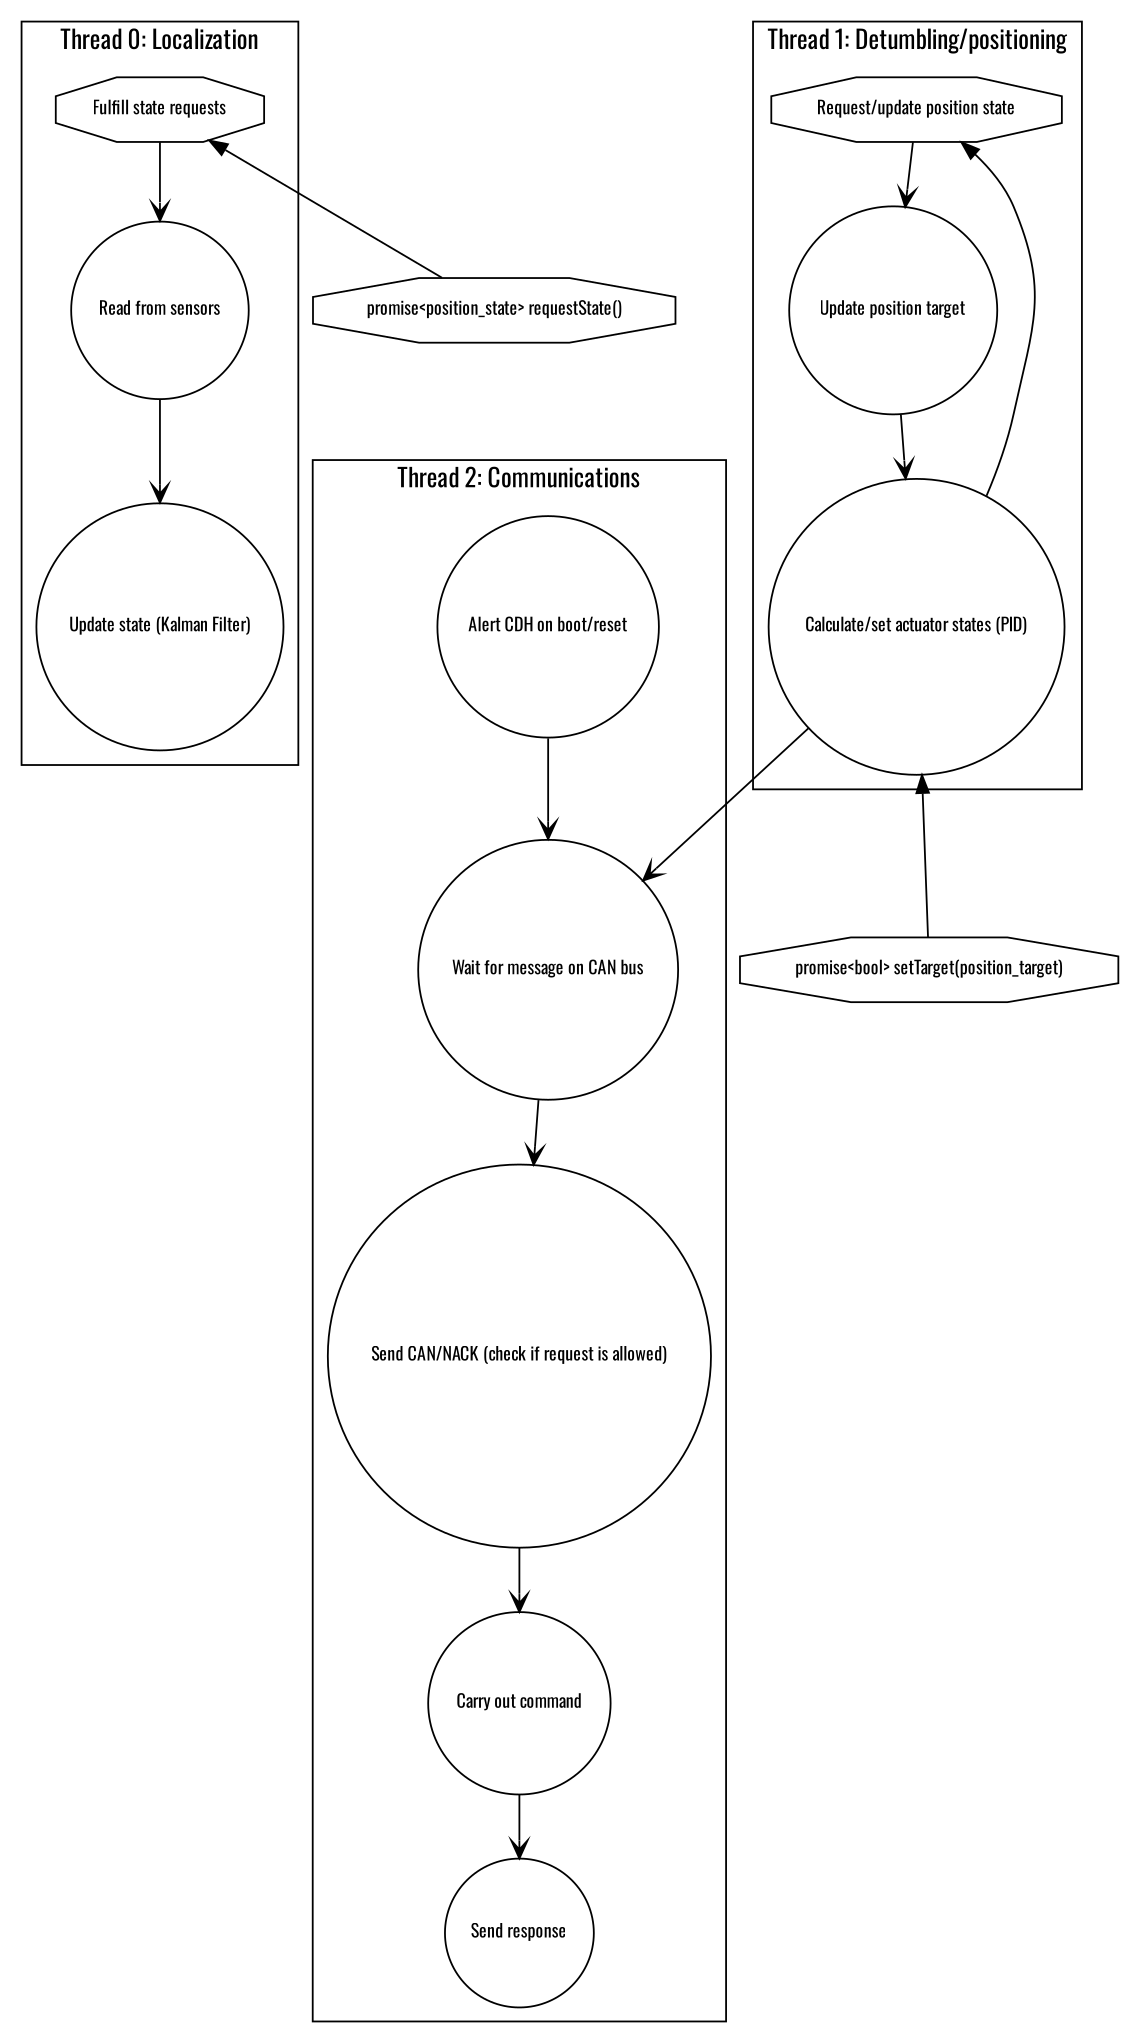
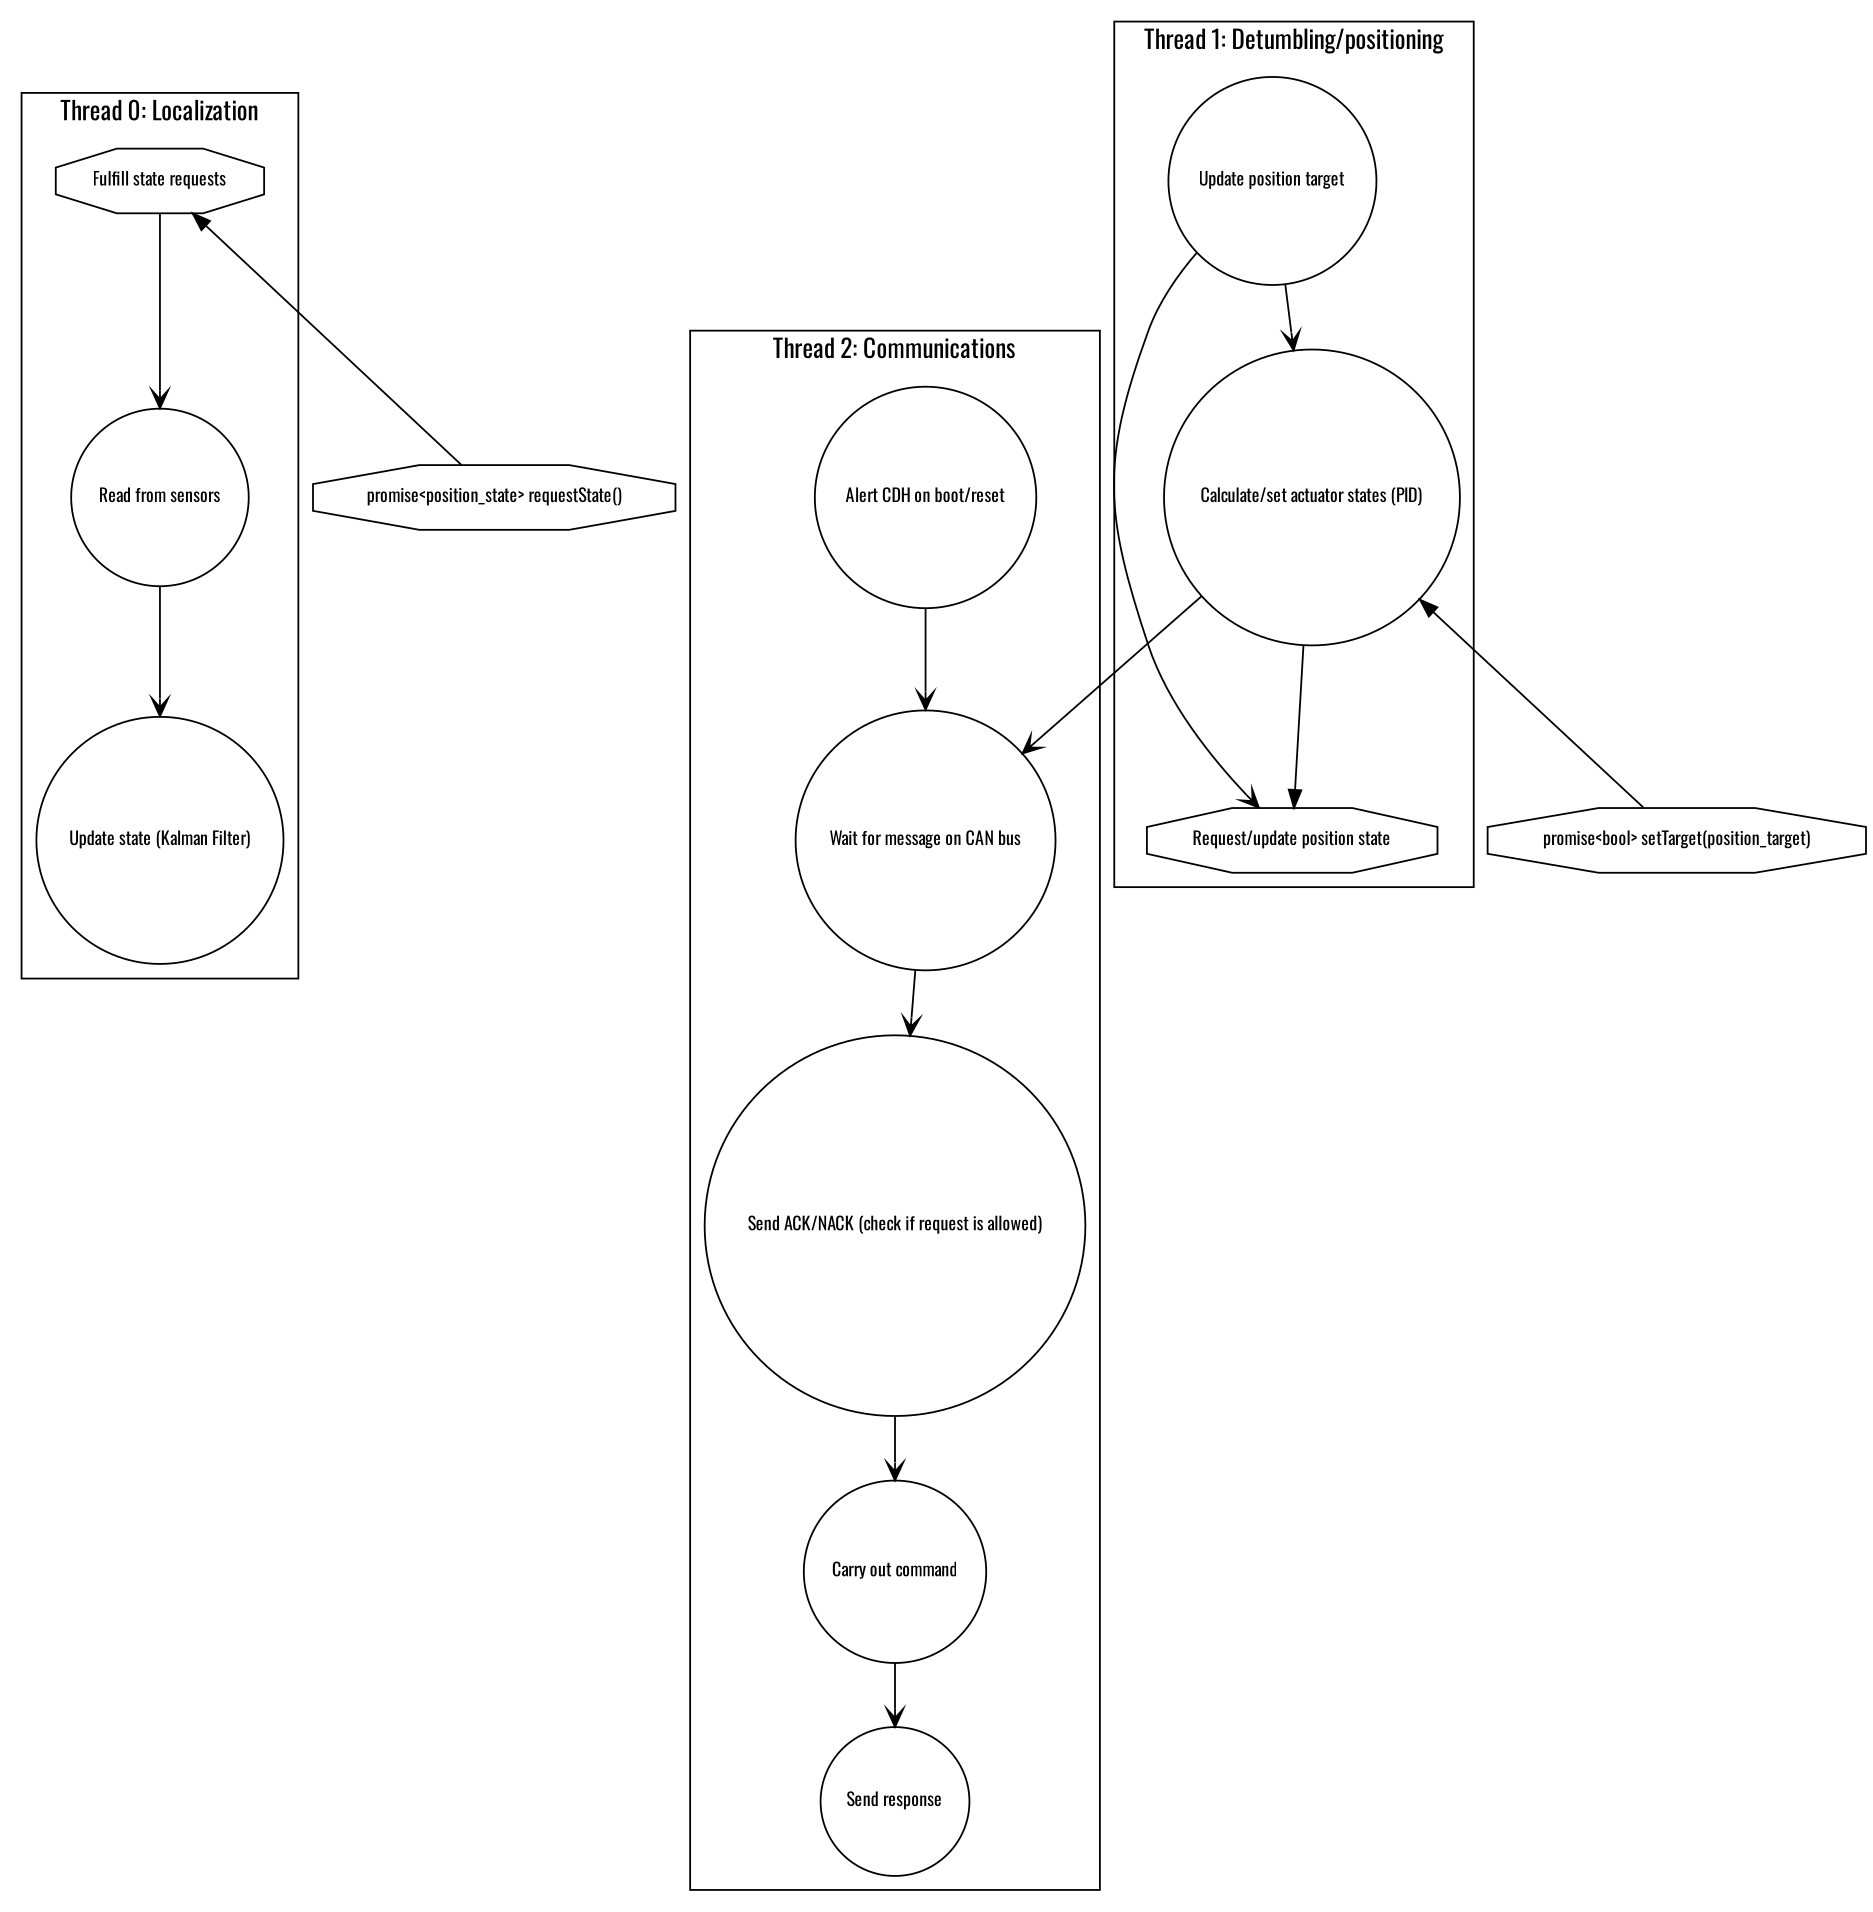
(910, 166) -> (1127, 575)
(519, 1356) -> (895, 1226)
